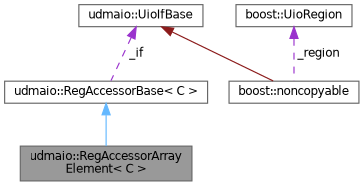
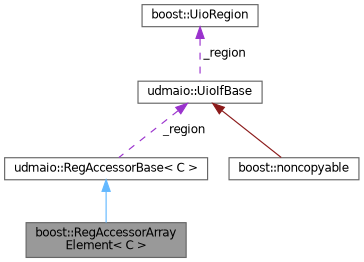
(135, 54) -> (183, 130)
(294, 60) -> (200, 60)
(106, 164) -> (106, 240)
